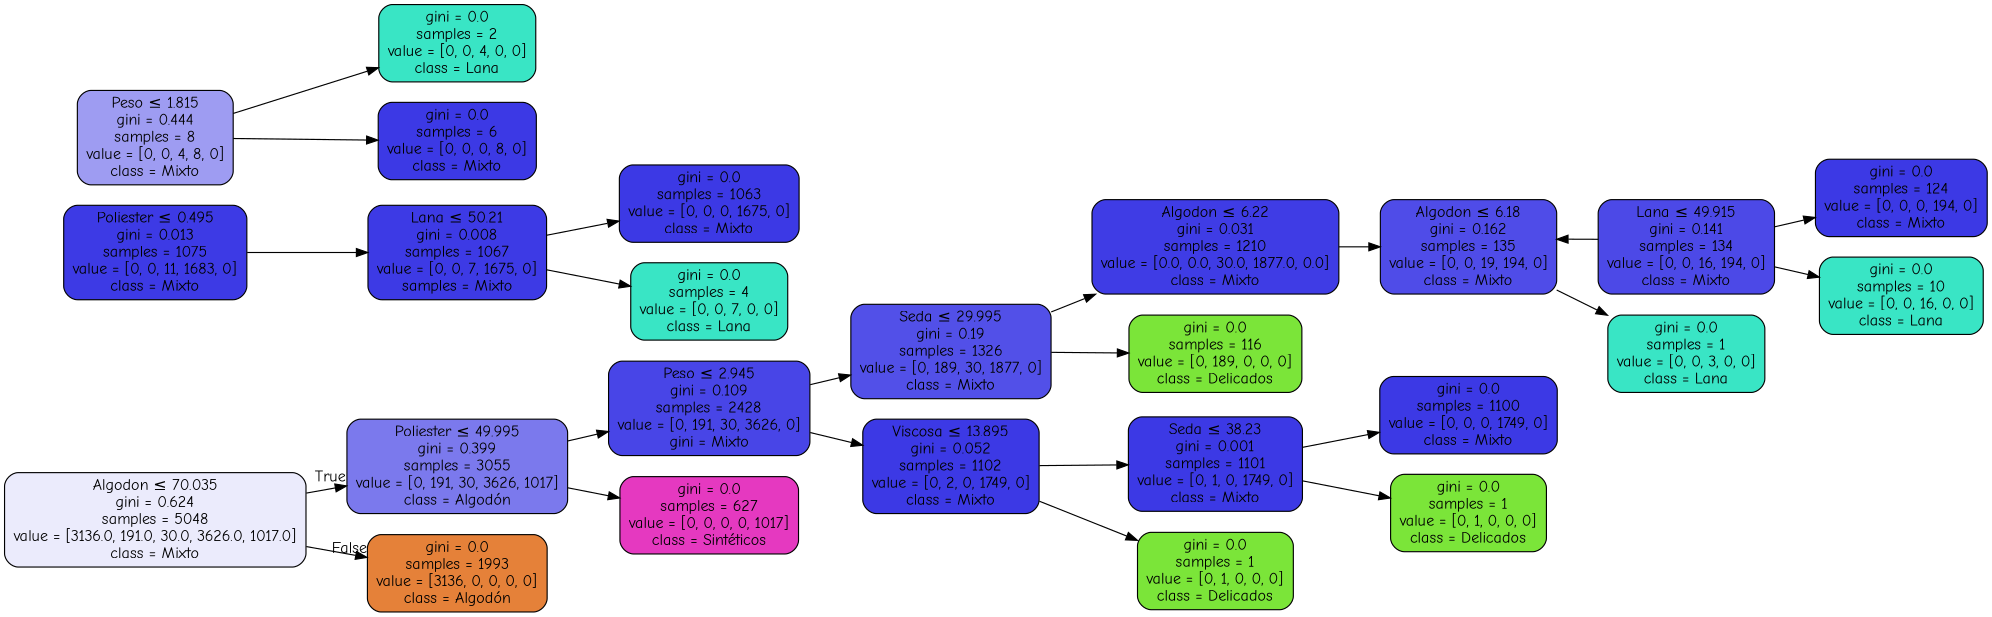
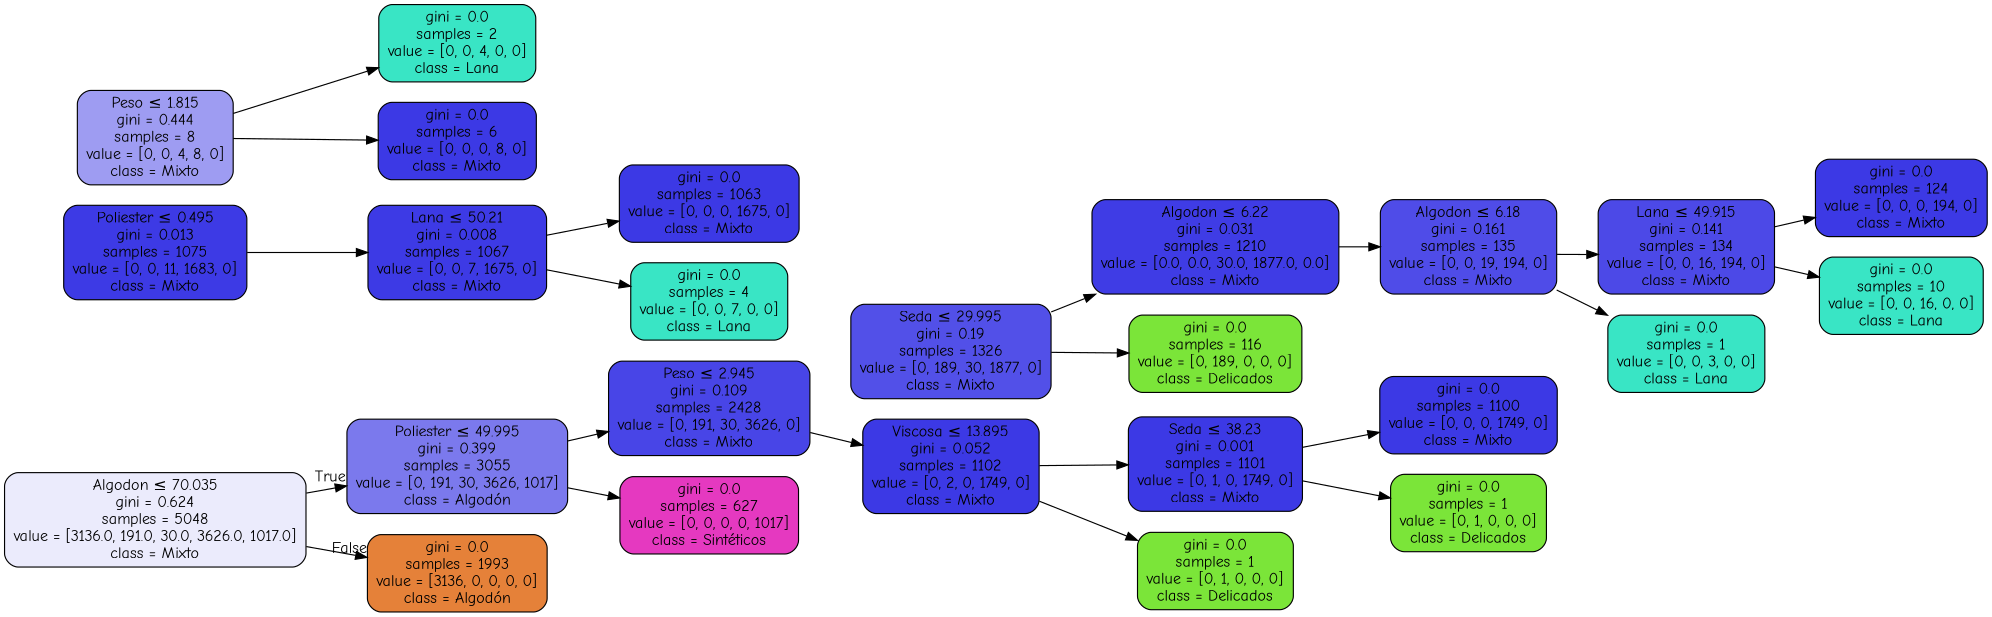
(1469, 229) -> (1469, 229)
(1583, 239) -> (1572, 255)
(457, 286) -> (457, 286)
(825, 381) -> none
(709, 442) -> (709, 442)
